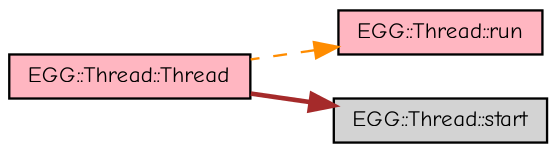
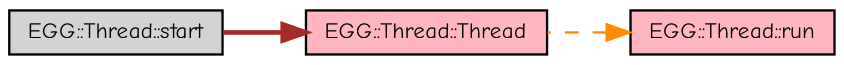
(280, 98) -> (253, 32)
